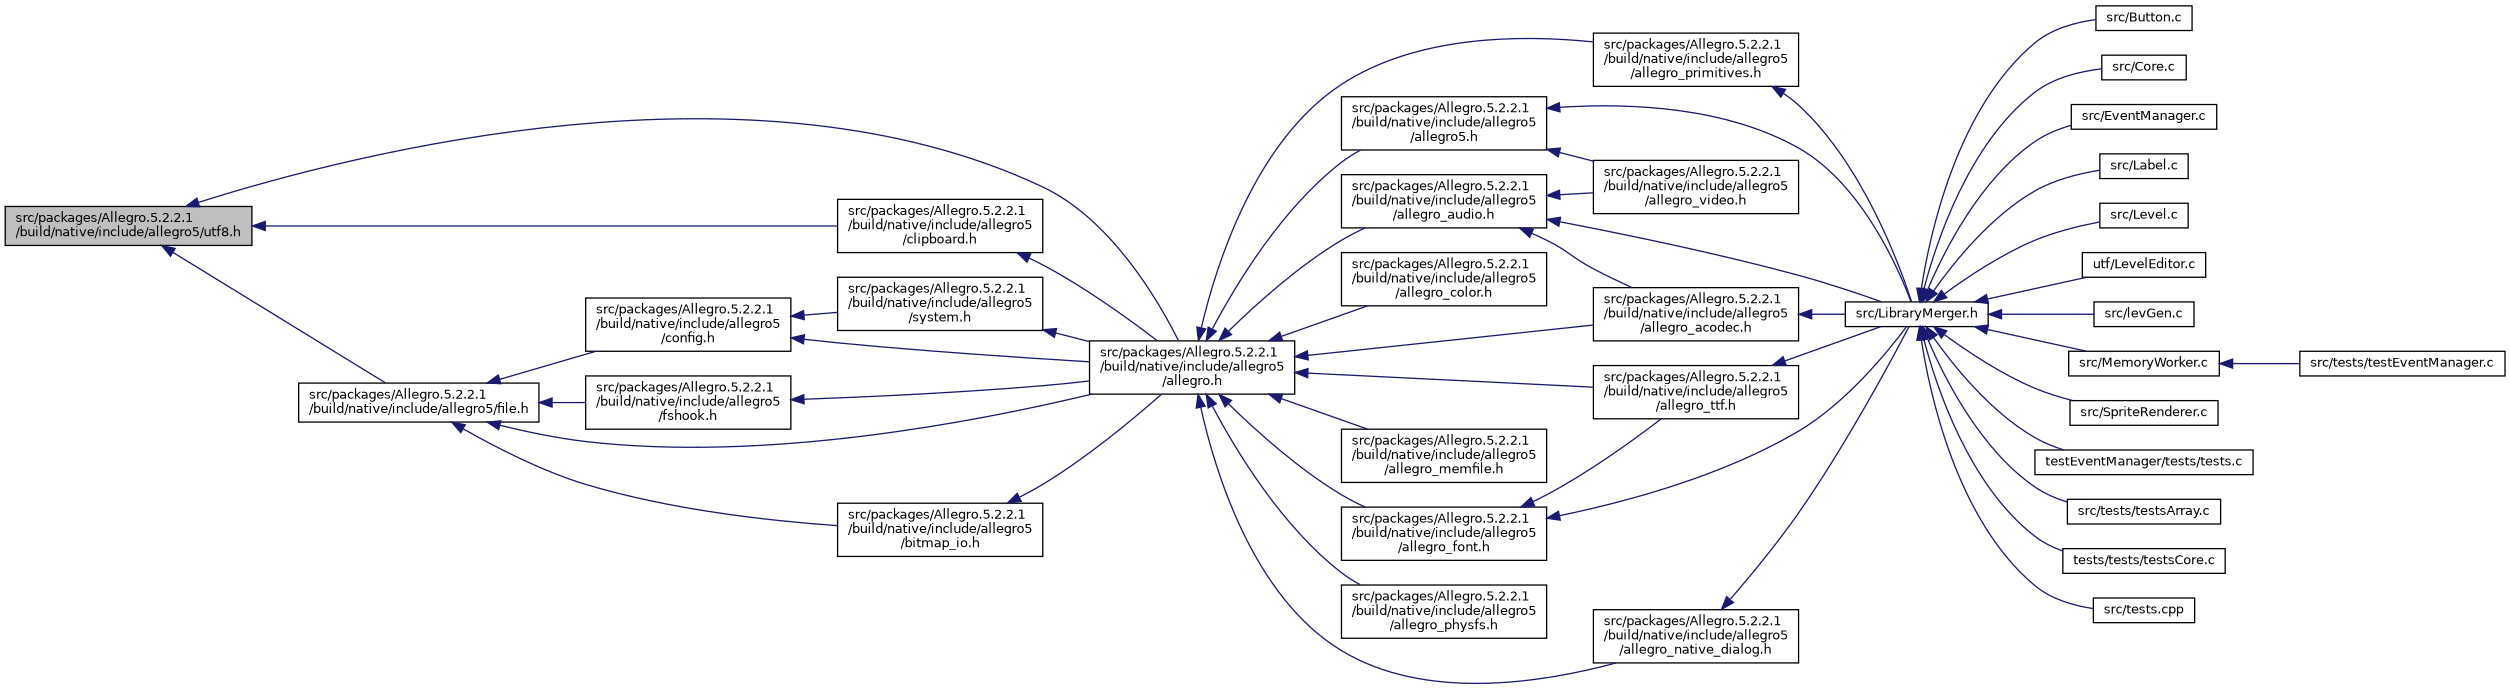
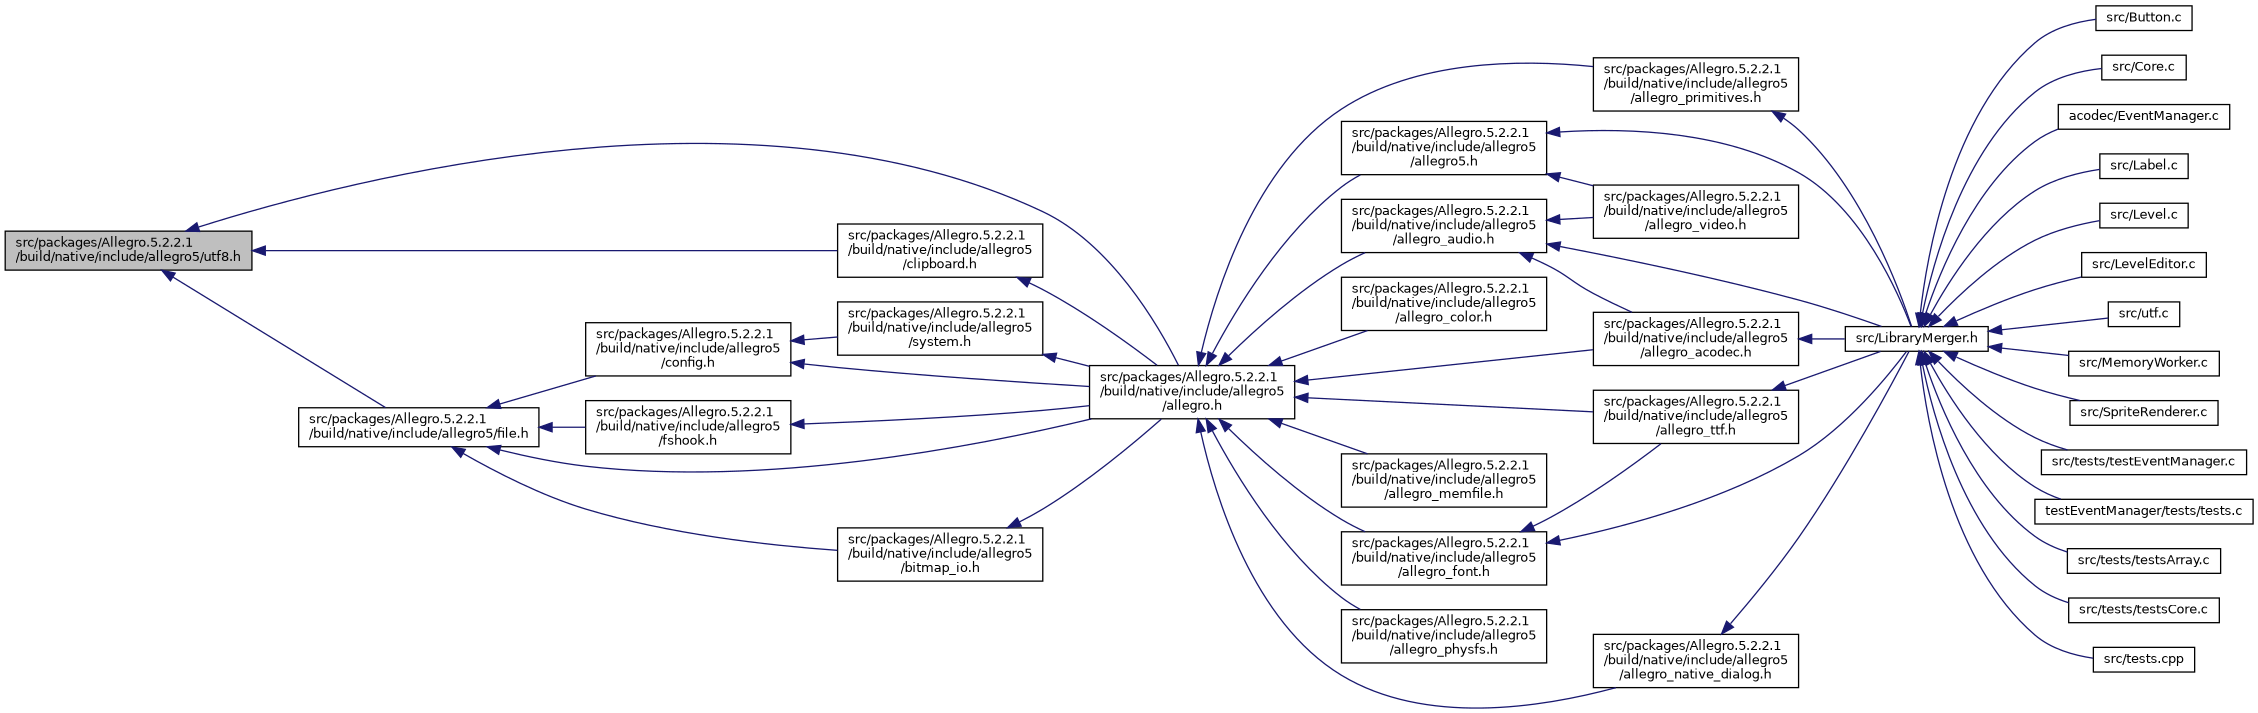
(2144, 117) -> (2144, 117)
(2144, 265) -> (2144, 265)
(2144, 314) -> (2144, 314)
(2266, 364) -> (1997, 414)
(2144, 561) -> (2144, 610)
